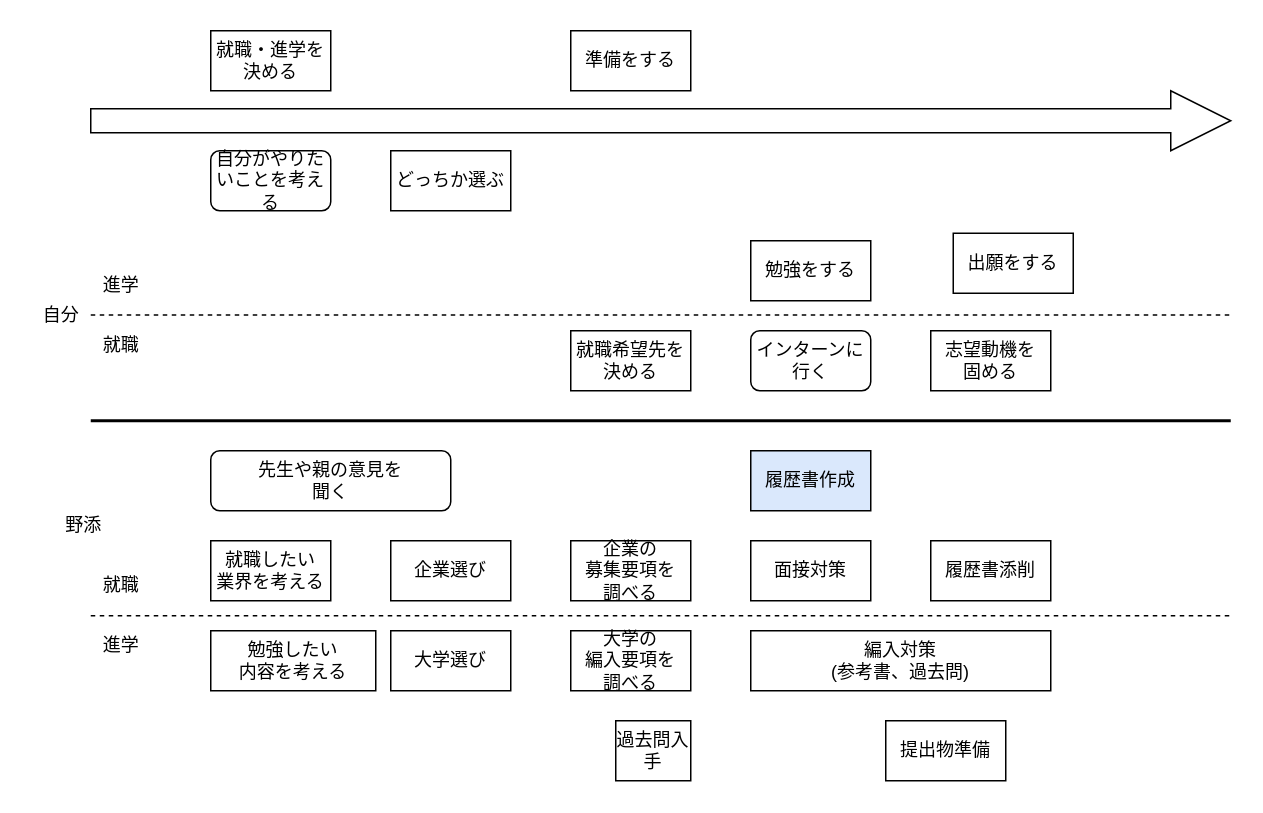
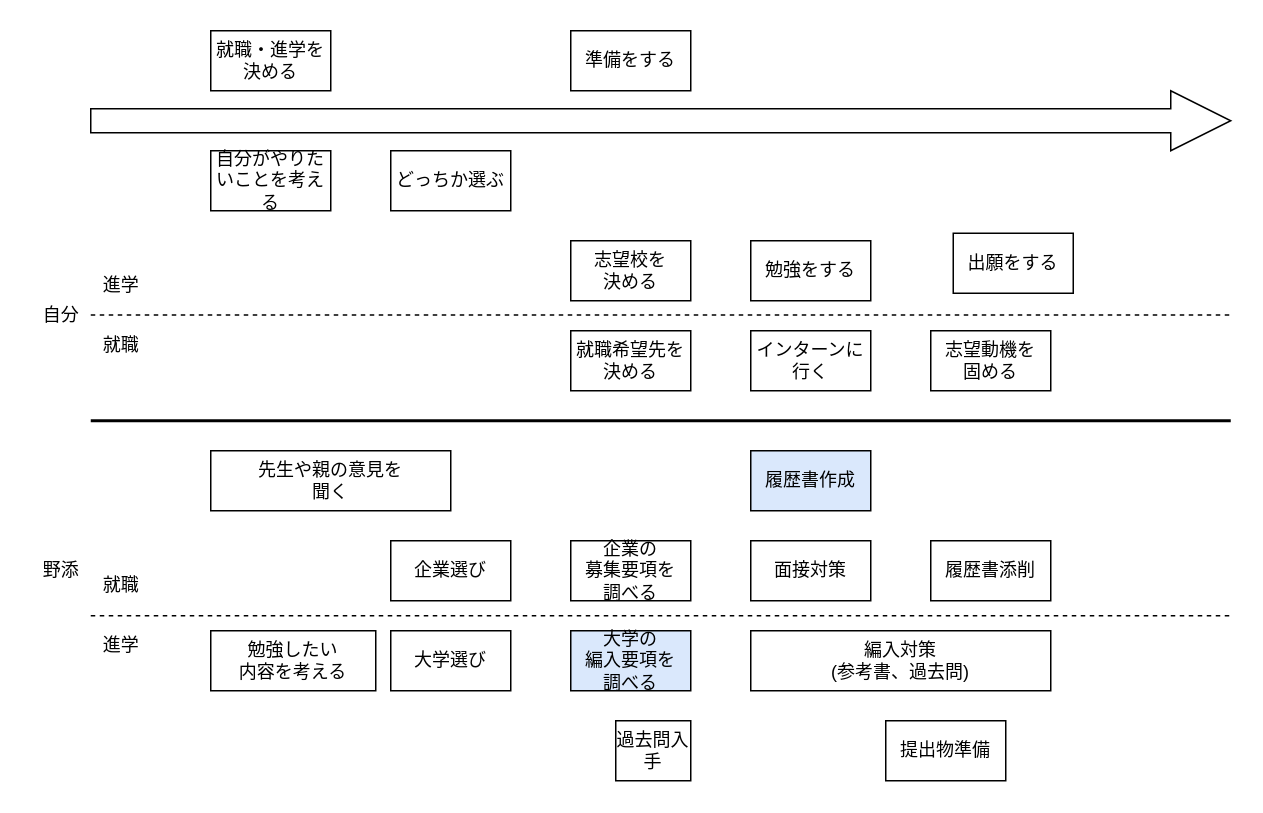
(271, 181) -> (271, 181)
none -> (631, 271)
(811, 361) -> (811, 361)
(331, 481) -> (331, 481)
(83, 526) -> (61, 571)
(271, 571) -> none
(631, 661) -> (631, 661)
